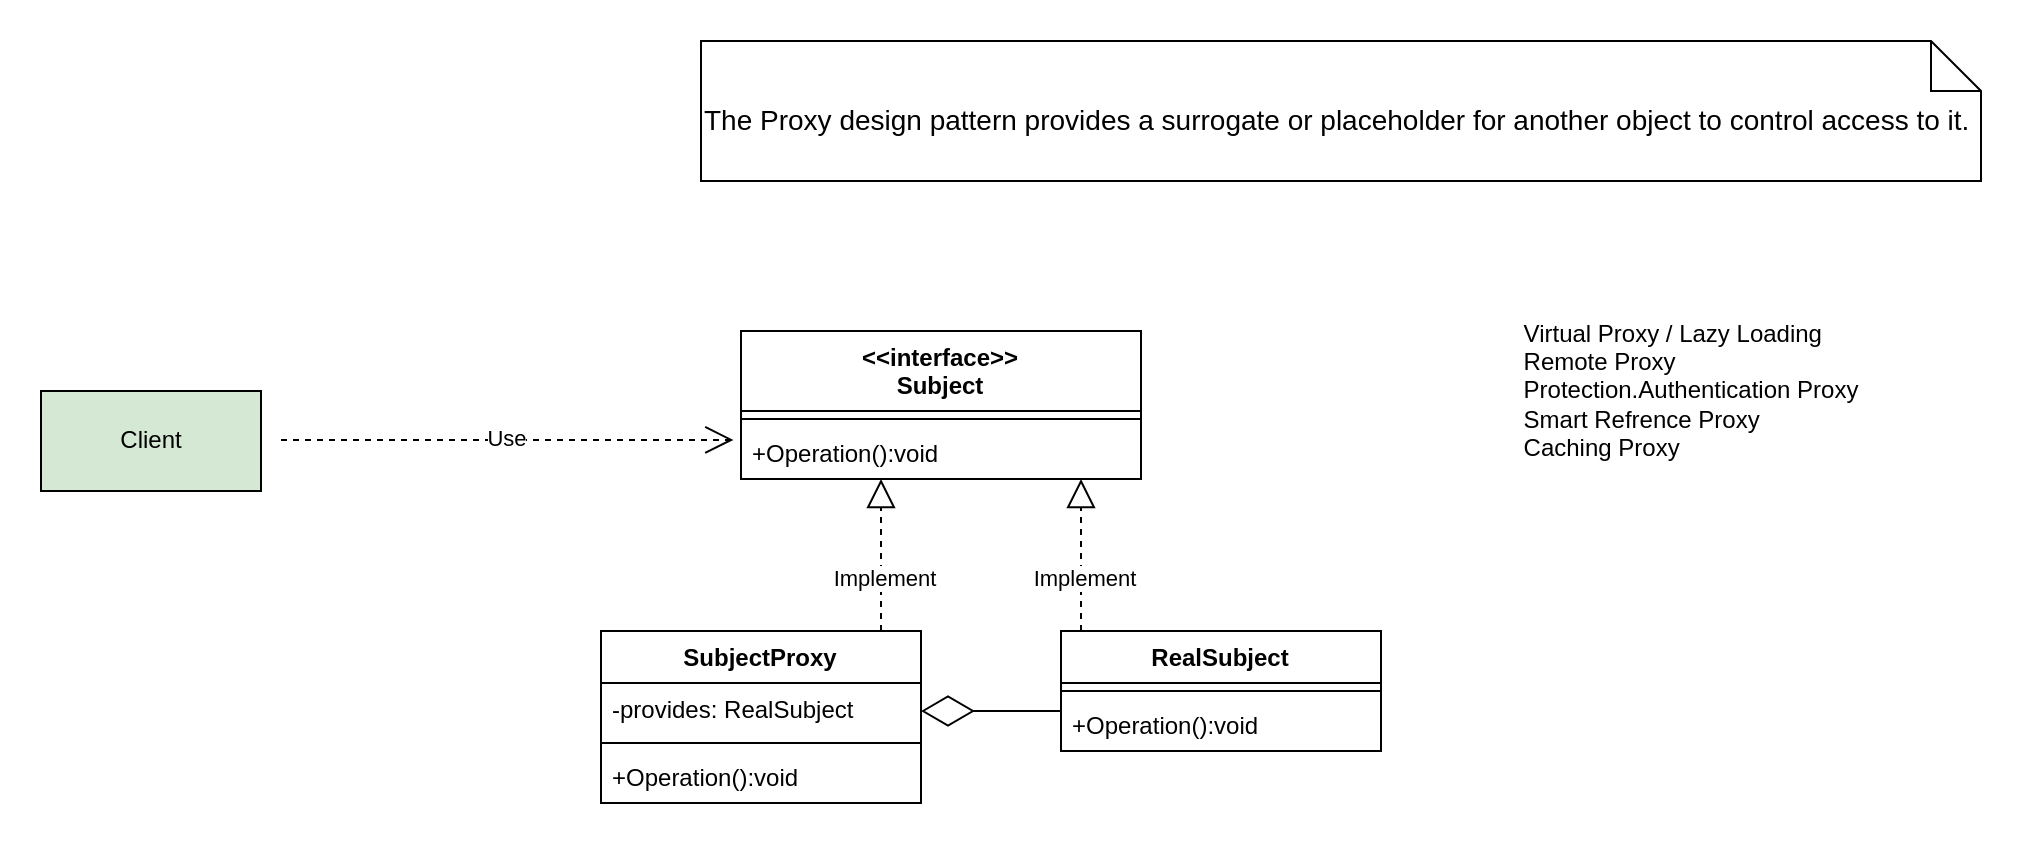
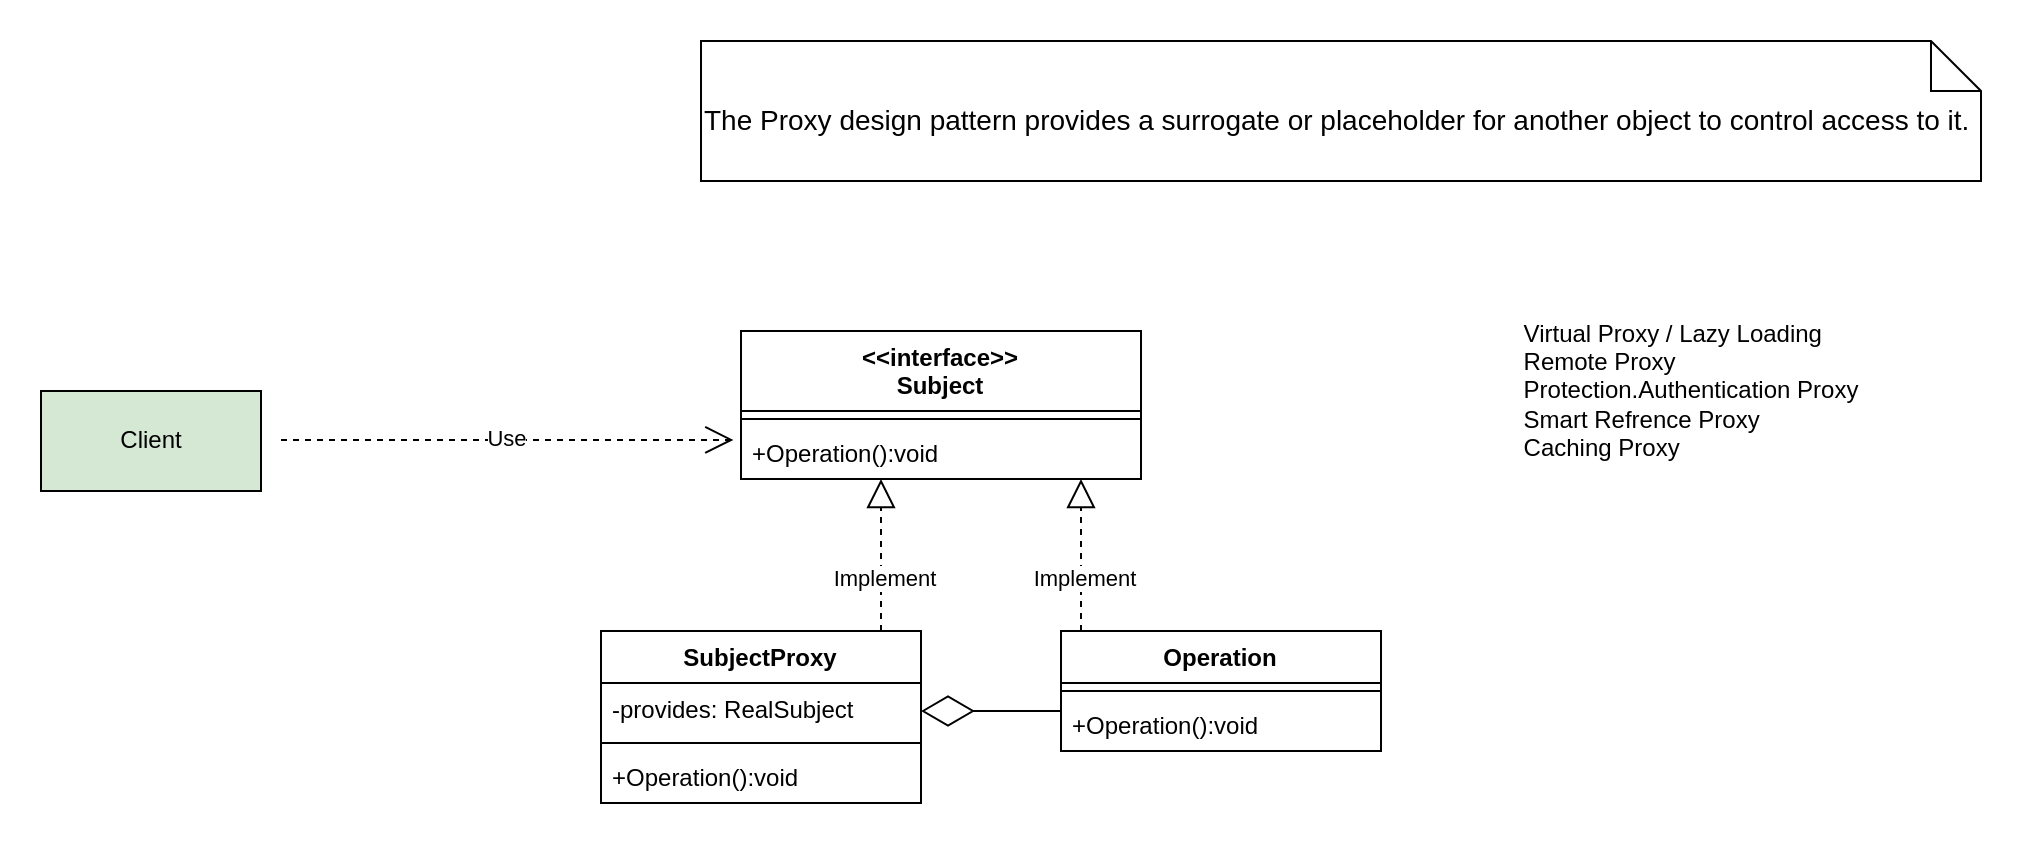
(1220, 658) -> (1220, 658)
